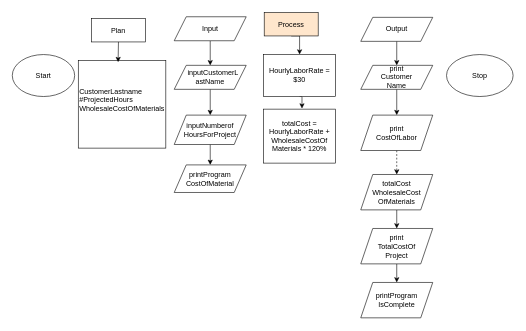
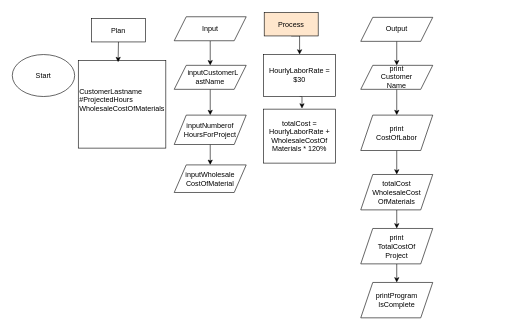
(480, 75) -> none
(397, 159) -> (397, 159)
(210, 179) -> (210, 179)
